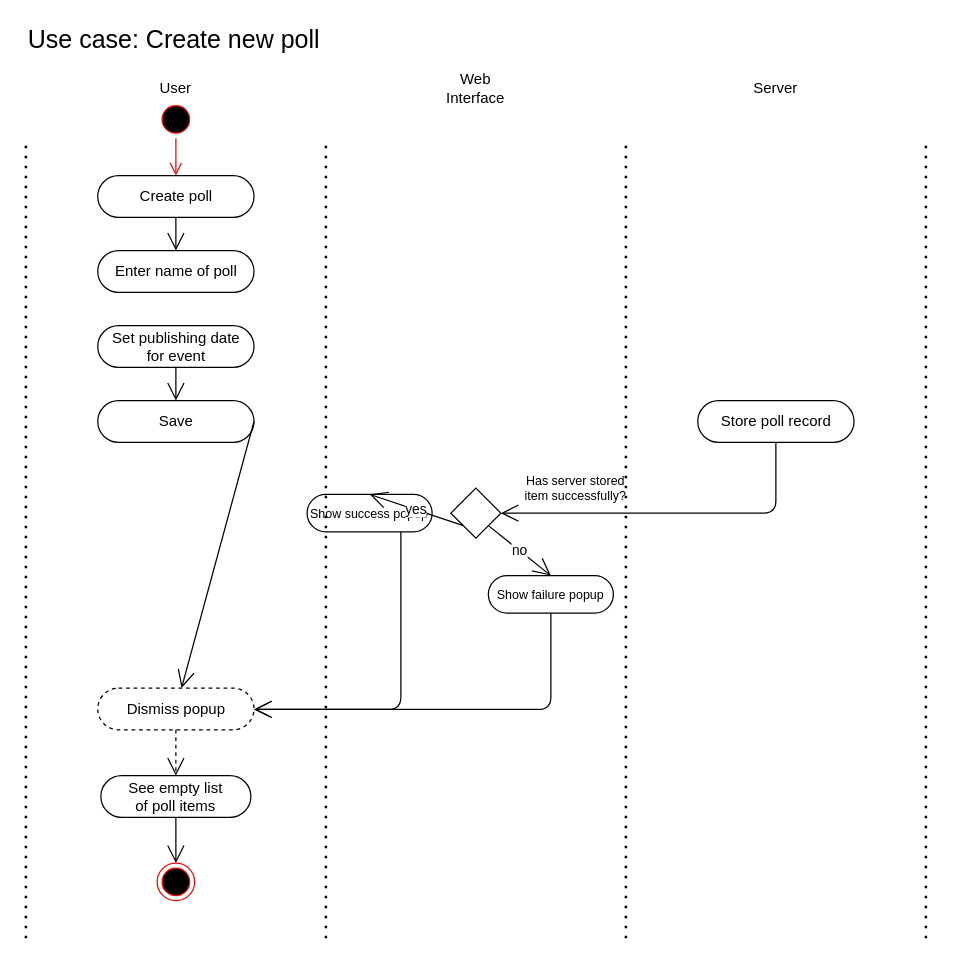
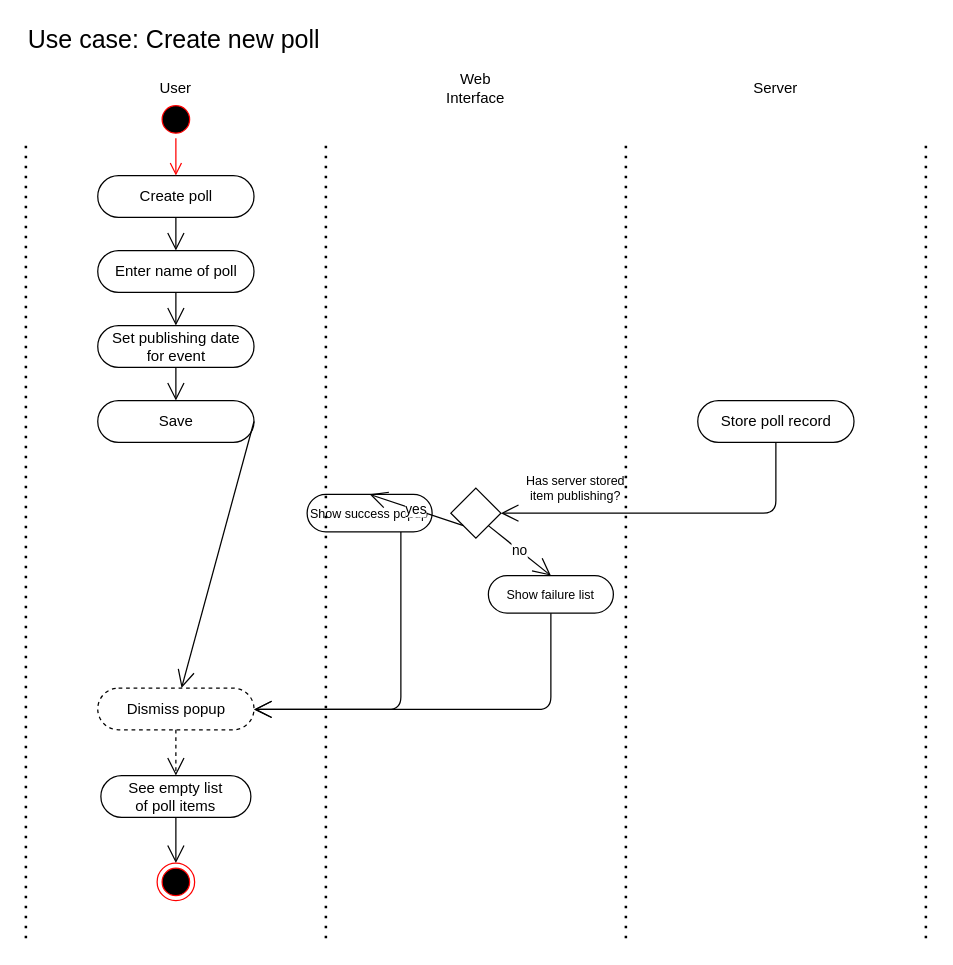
none -> (176, 308)
(576, 488) -> (576, 488)
(551, 594) -> (551, 594)
